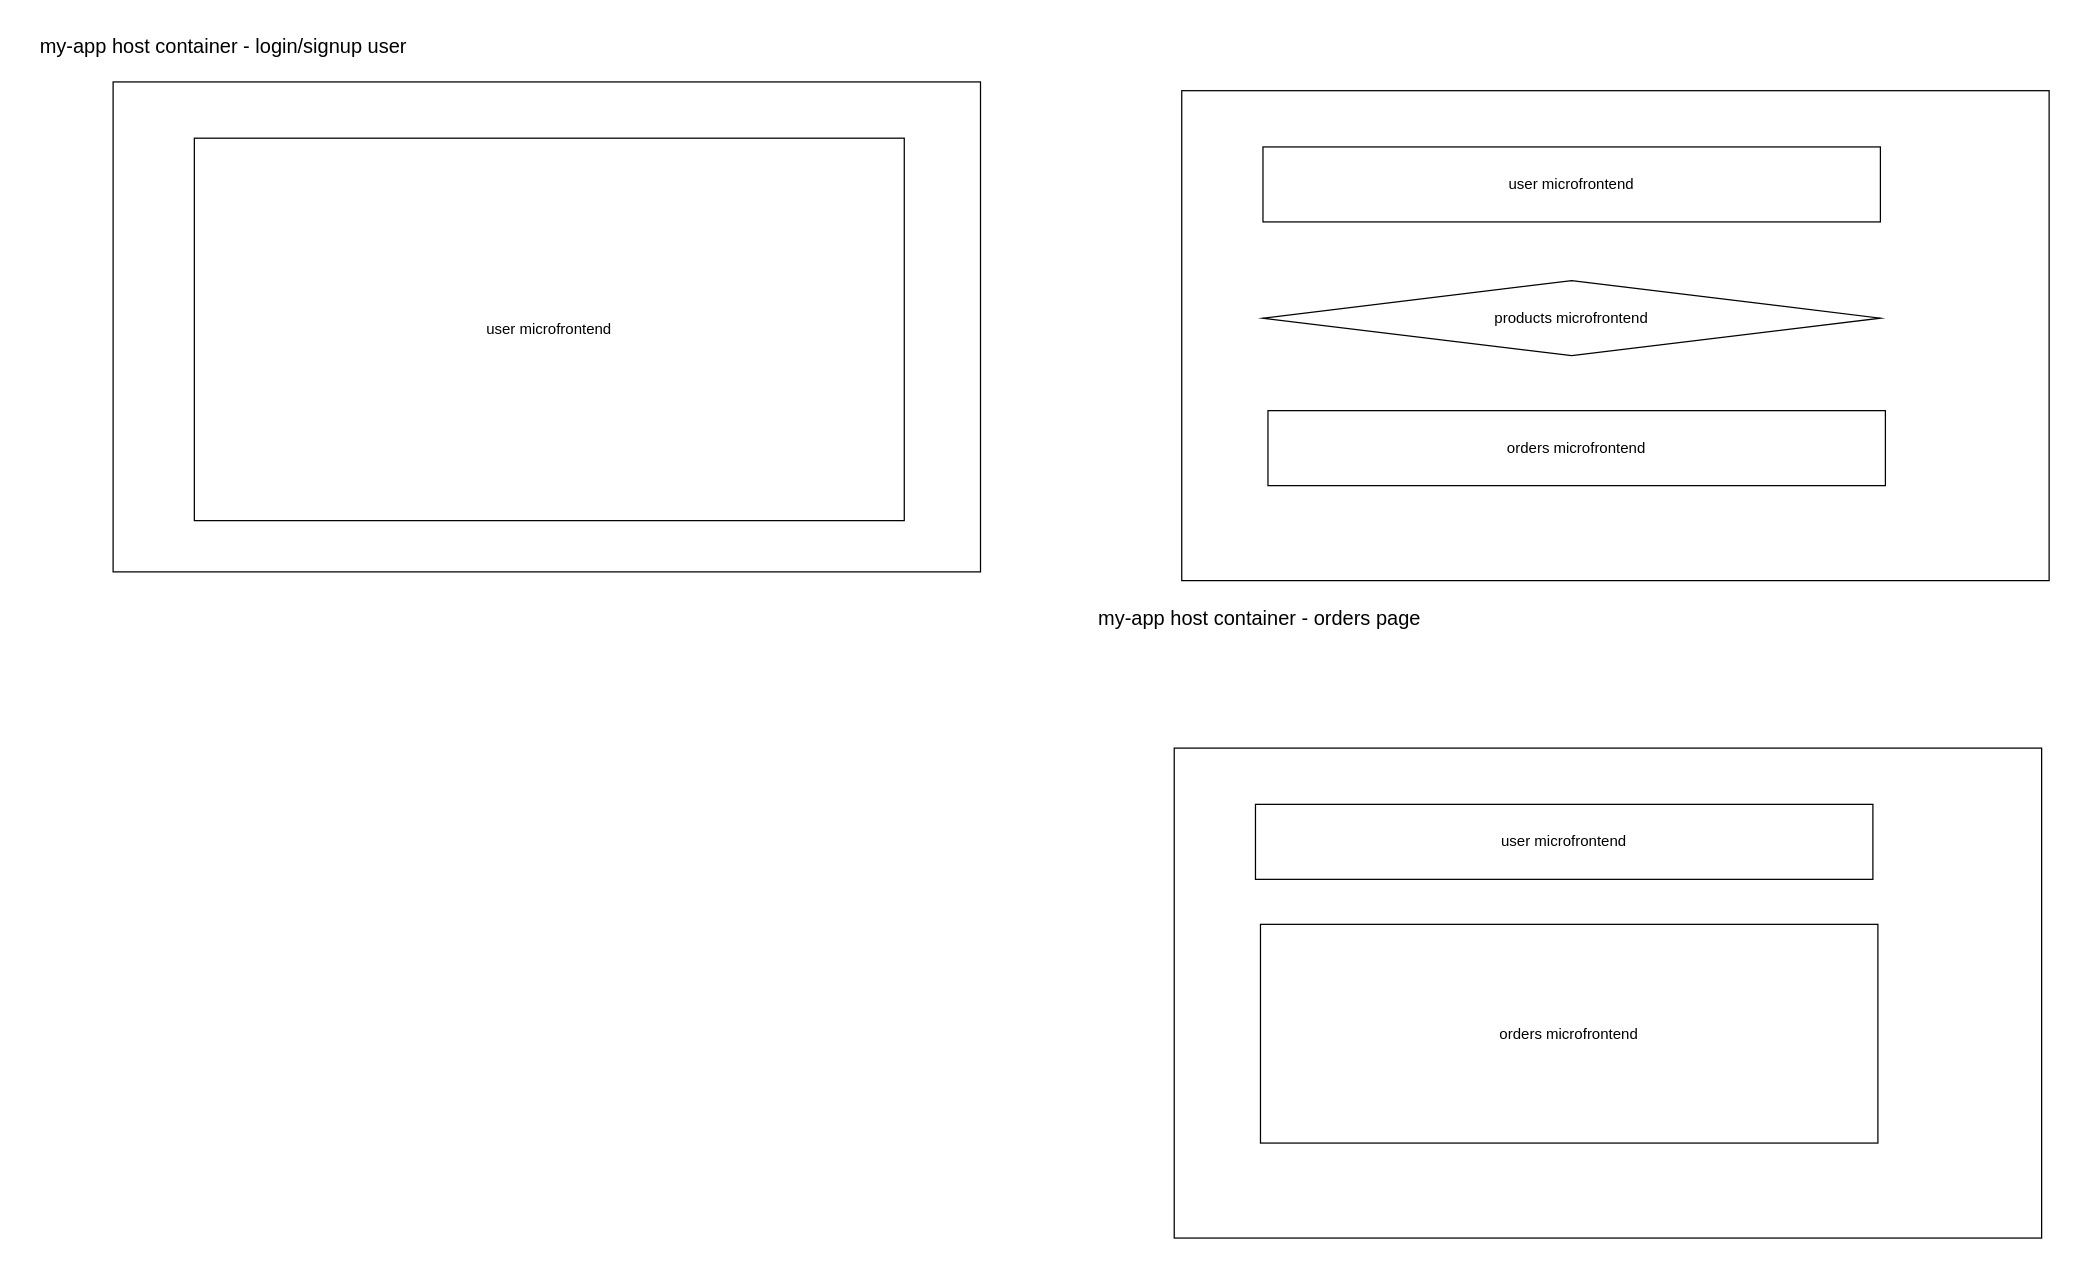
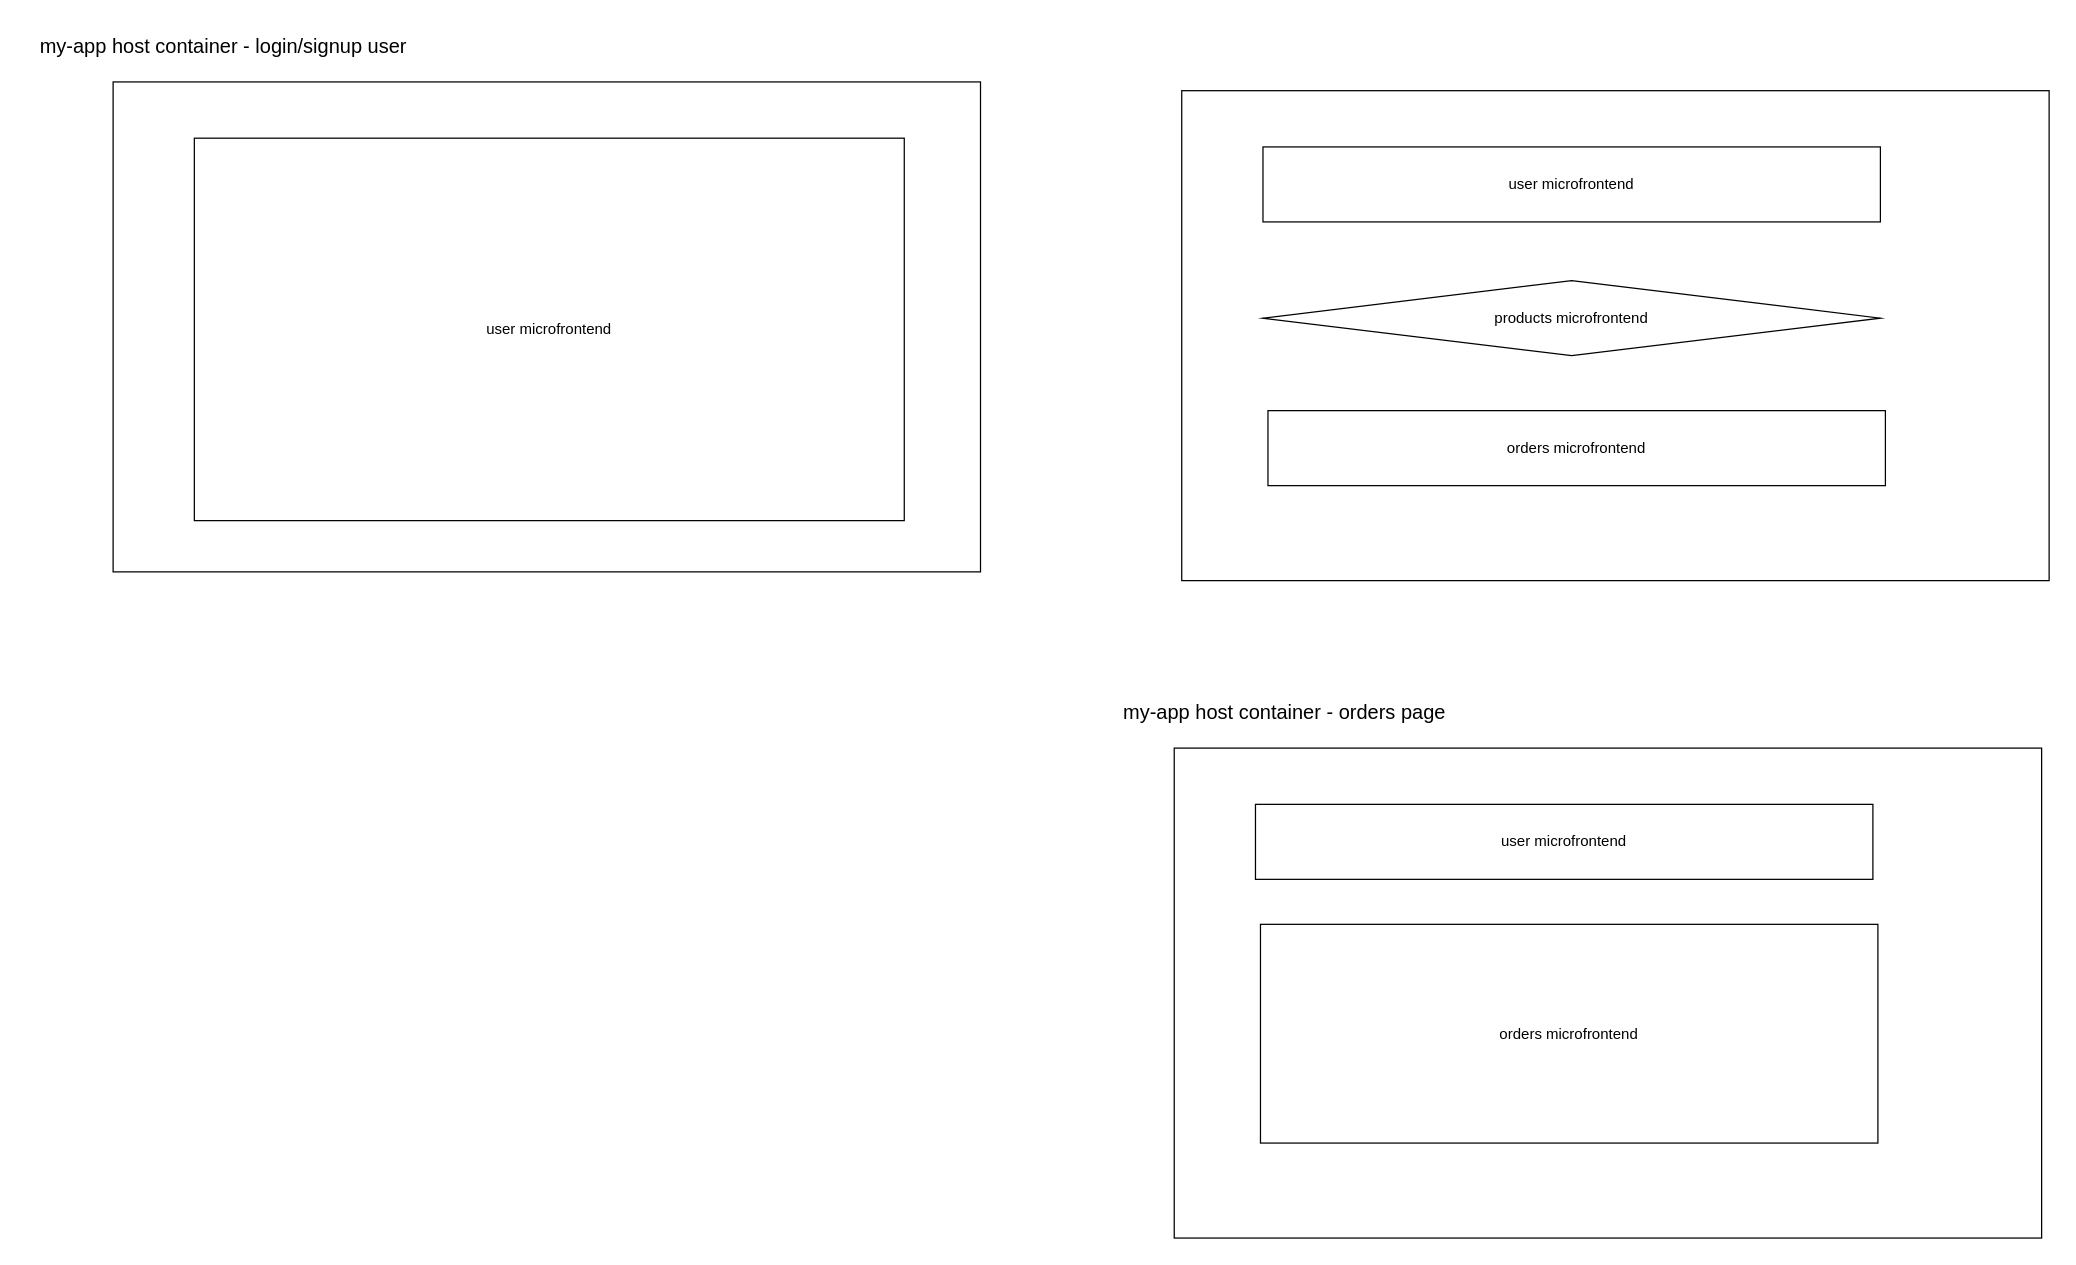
(1259, 618) -> (1284, 711)
